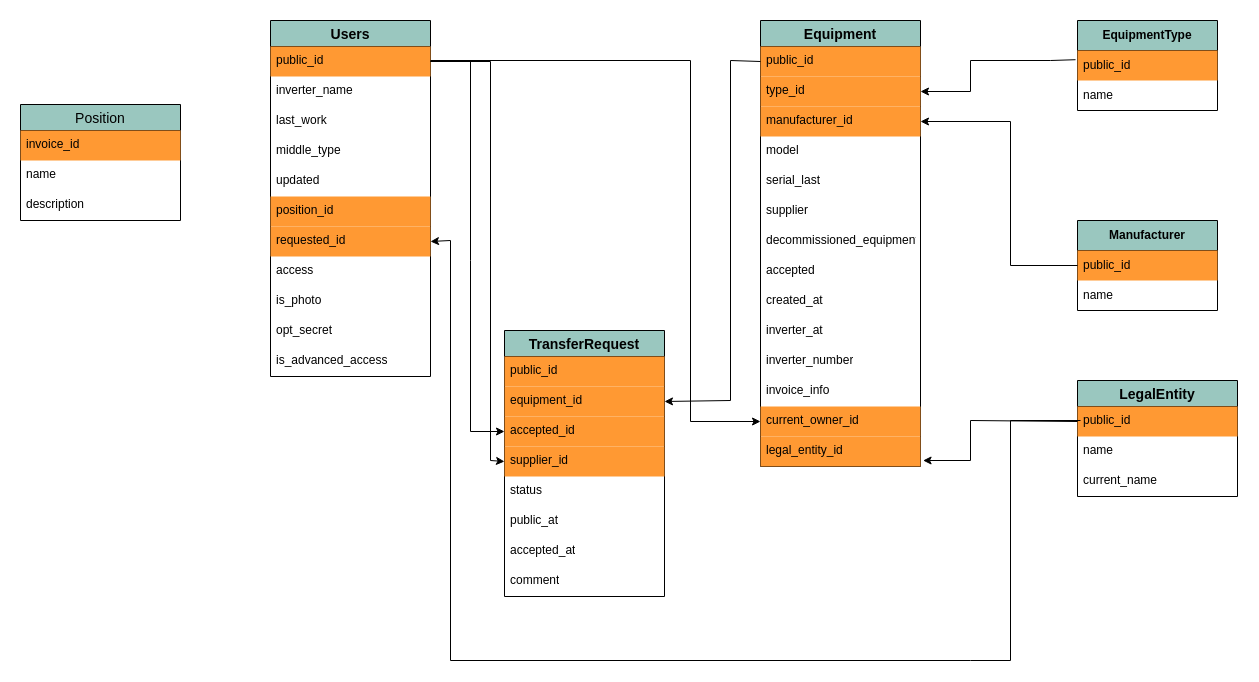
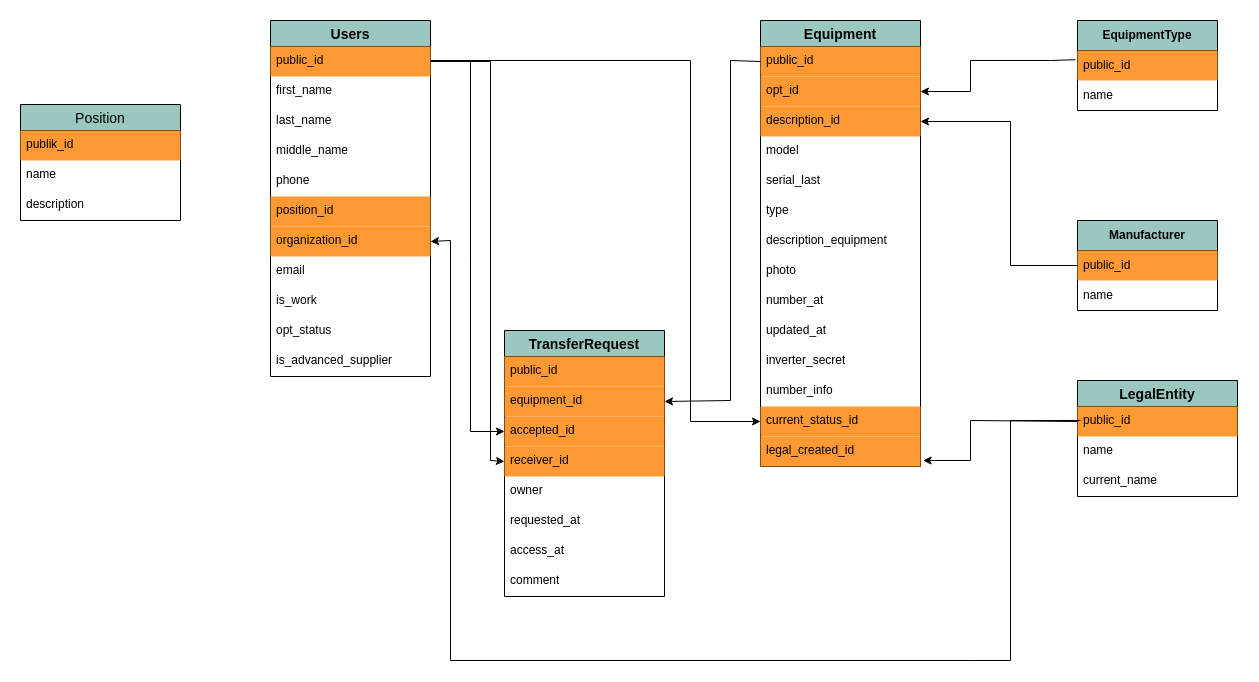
(319, 91) -> (309, 91)
(788, 91) -> (785, 91)
(305, 121) -> (305, 121)
(815, 121) -> (809, 121)
(55, 145) -> (52, 145)
(310, 151) -> (310, 151)
(300, 181) -> (293, 181)
(790, 211) -> (780, 211)
(315, 241) -> (322, 241)
(842, 248) -> (832, 241)
(297, 271) -> (290, 271)
(793, 271) -> (783, 271)
(302, 301) -> (298, 301)
(800, 301) -> (797, 301)
(310, 331) -> (310, 331)
(802, 331) -> (800, 331)
(335, 361) -> (339, 361)
(815, 361) -> (815, 361)
(802, 391) -> (802, 391)
(819, 421) -> (822, 421)
(811, 451) -> (816, 451)
(543, 461) -> (544, 461)
(531, 491) -> (527, 491)
(538, 521) -> (551, 521)
(547, 551) -> (541, 551)
